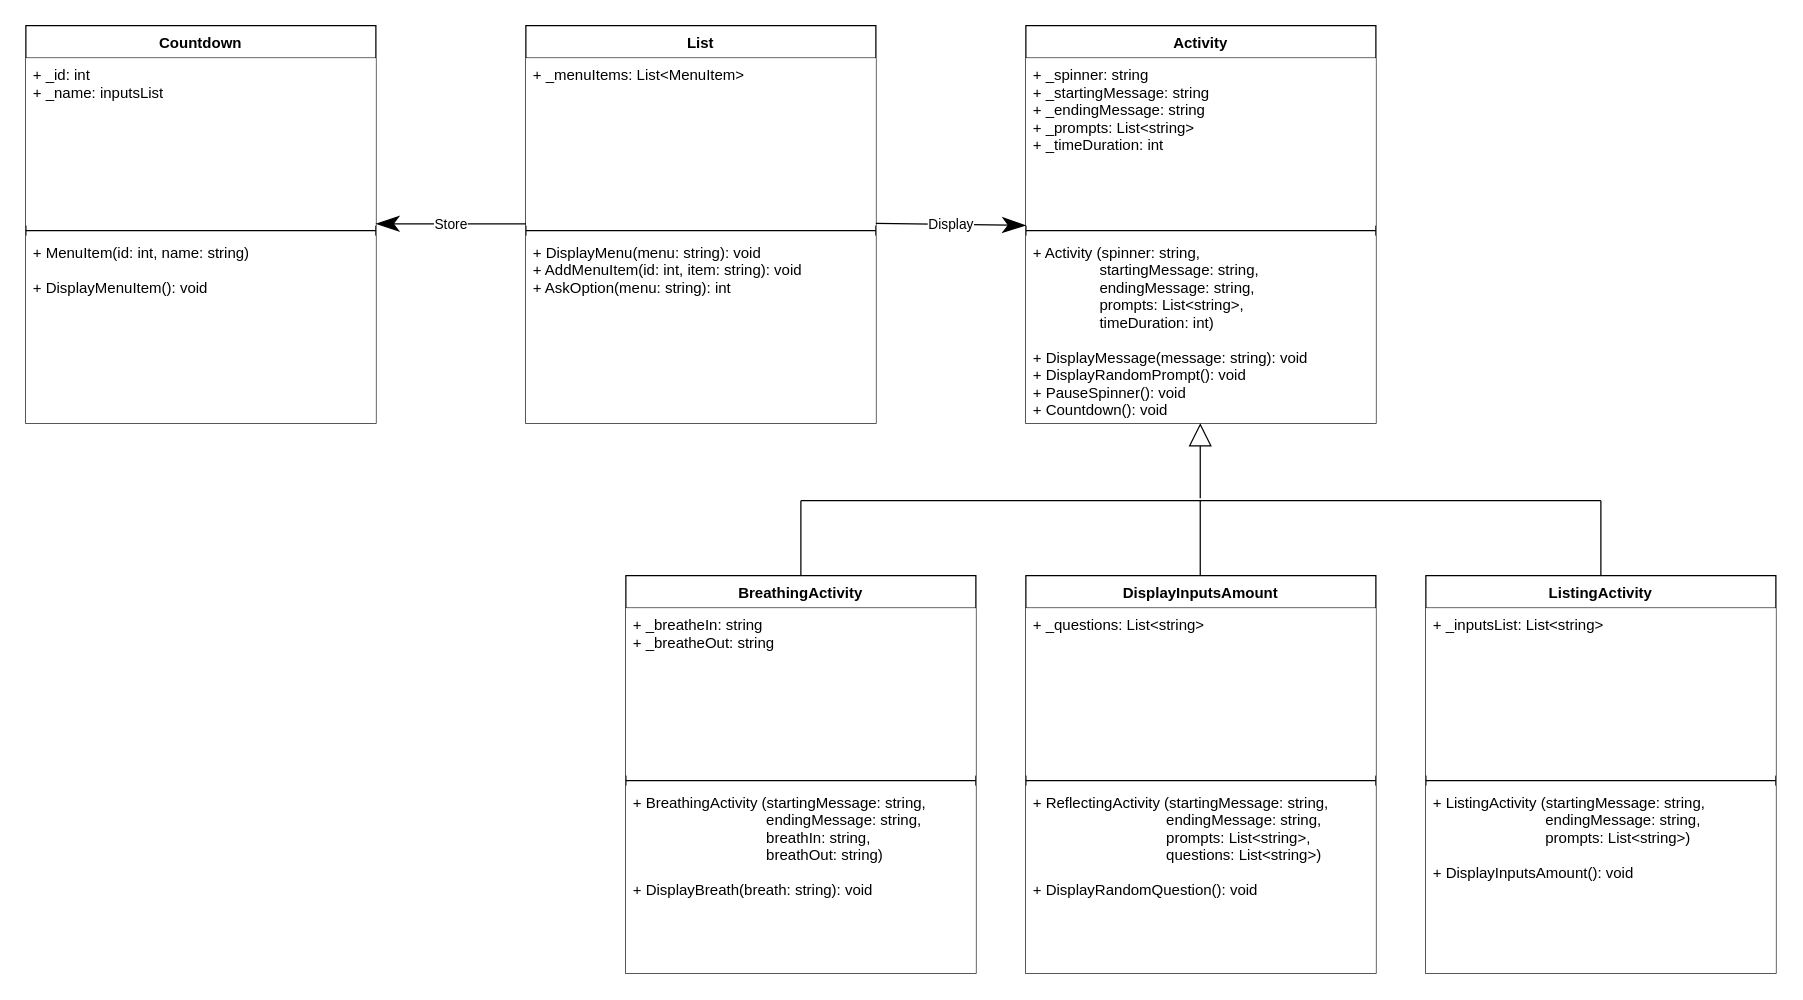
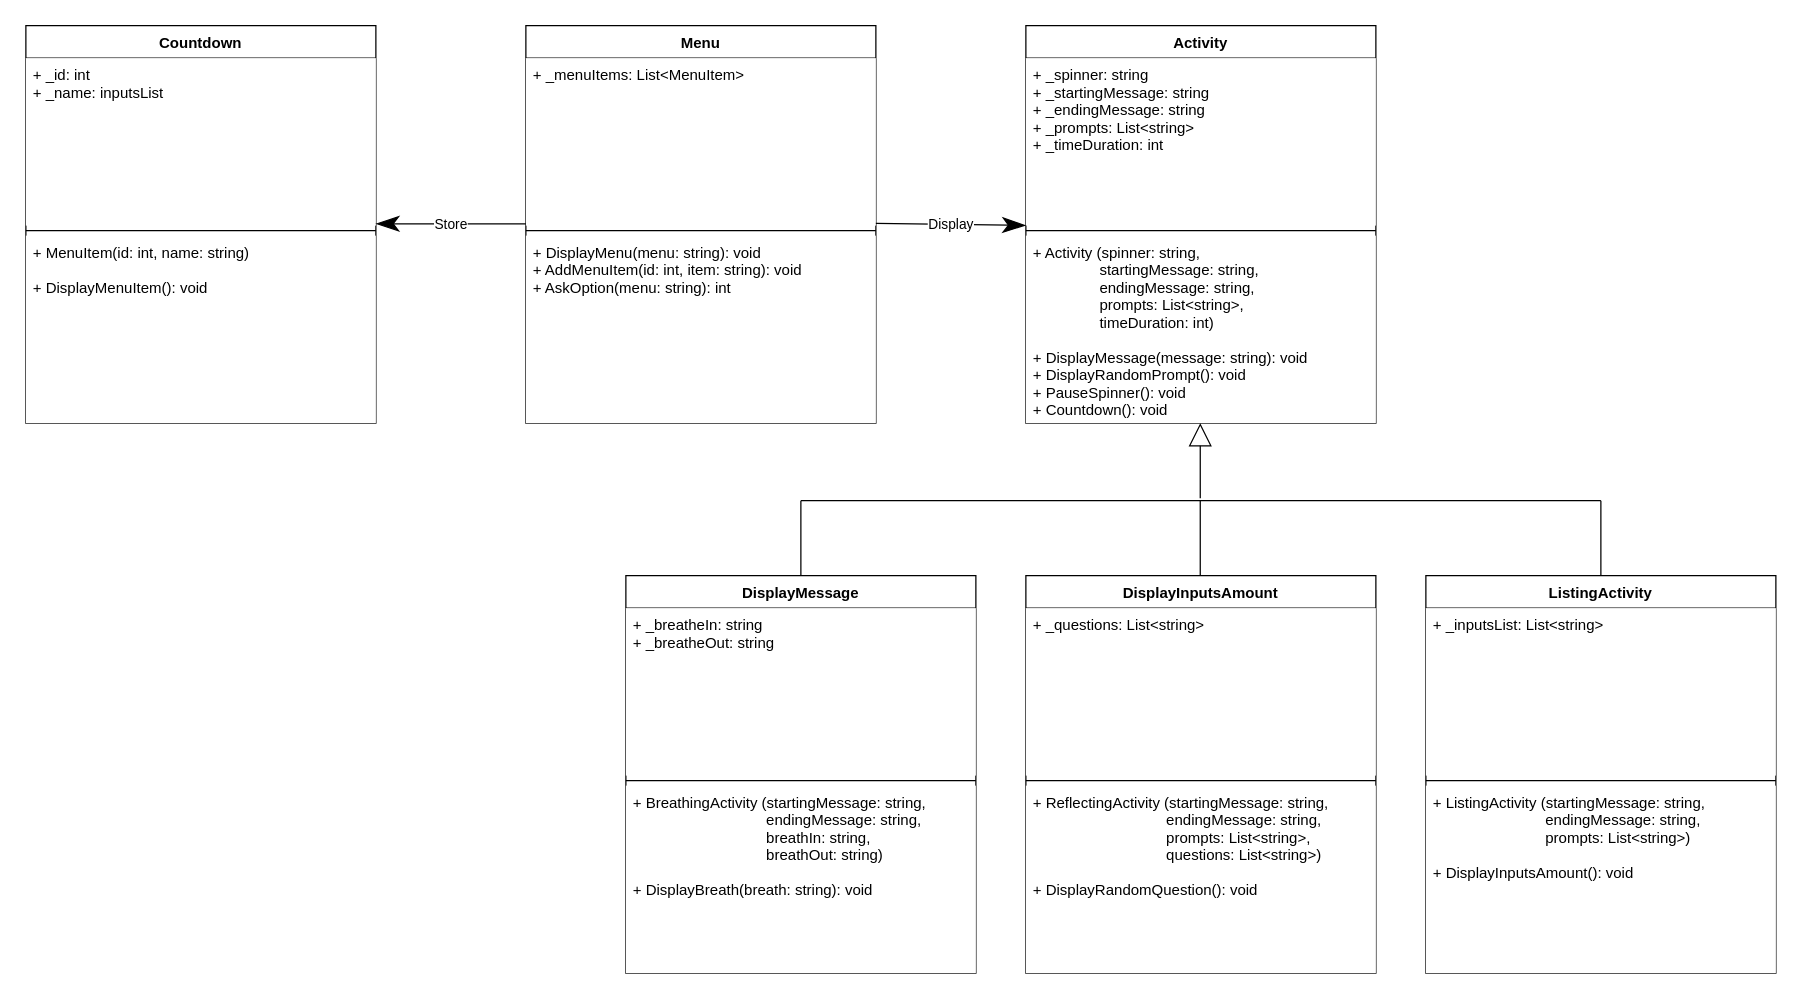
(700, 43) -> (700, 43)
(800, 593) -> (800, 593)
